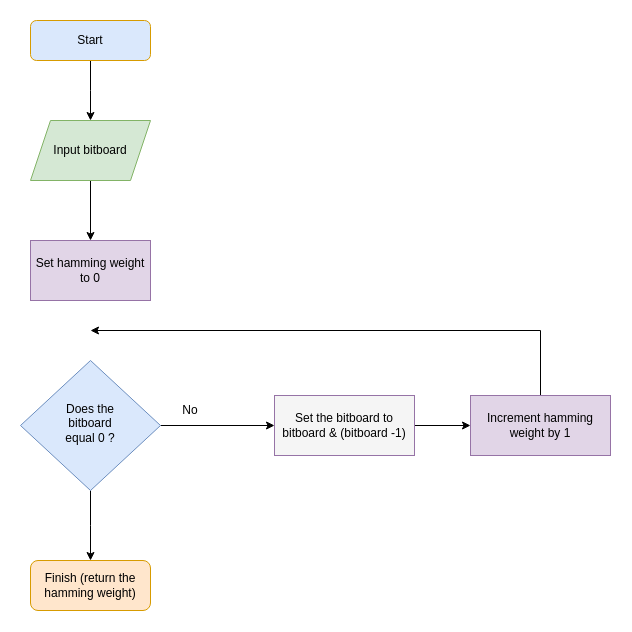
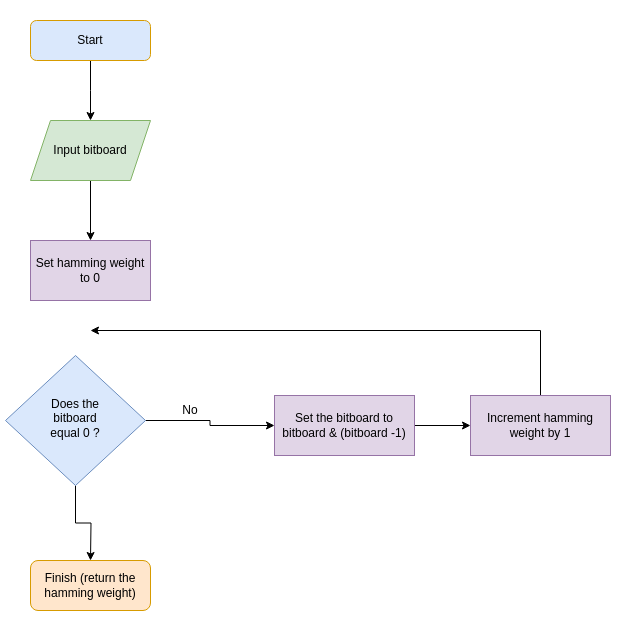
(91, 426) -> (76, 421)
(345, 426) -> (345, 426)
